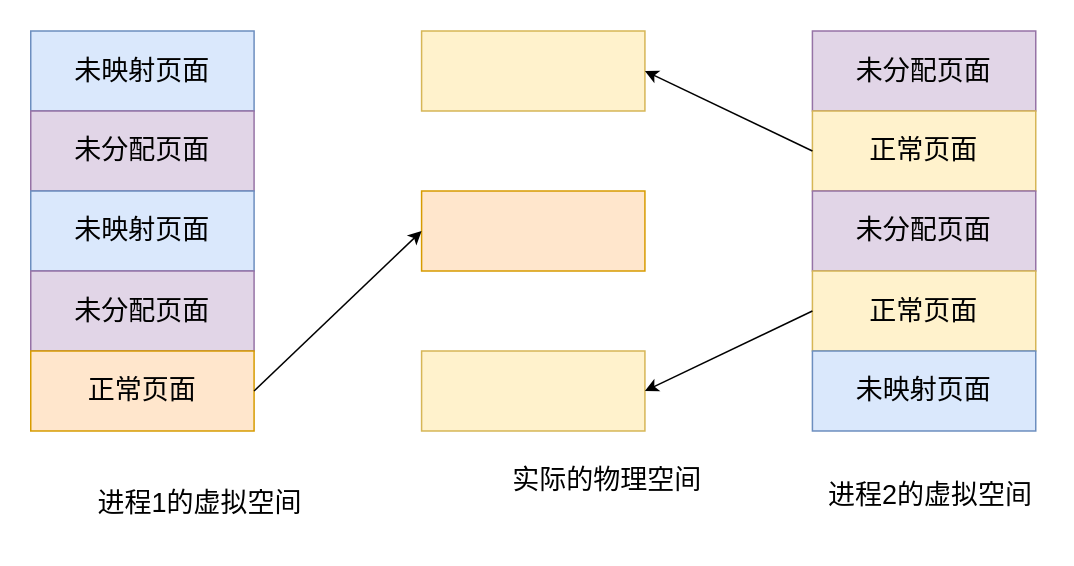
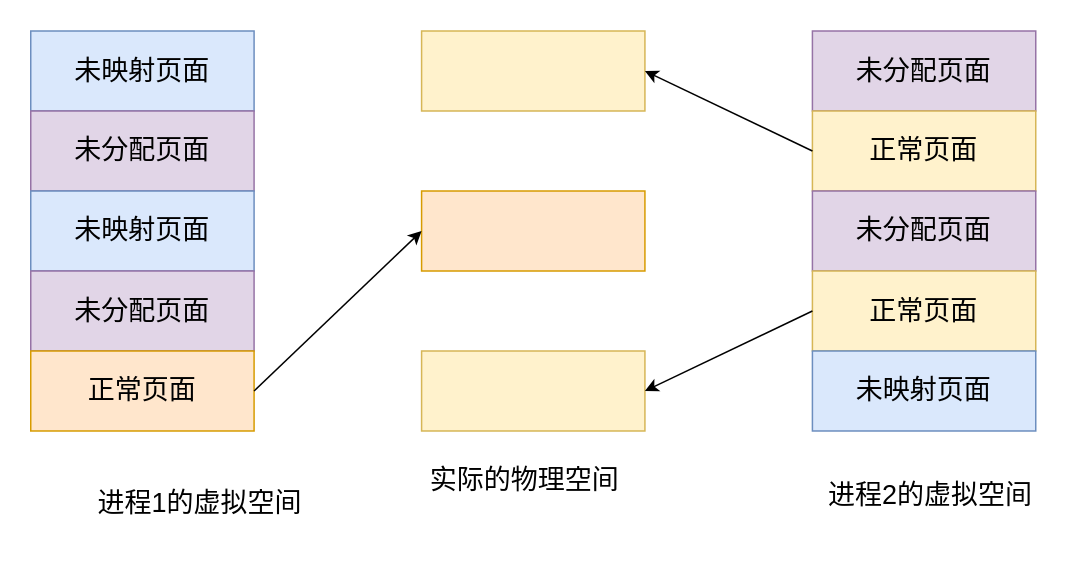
(607, 481) -> (524, 481)
